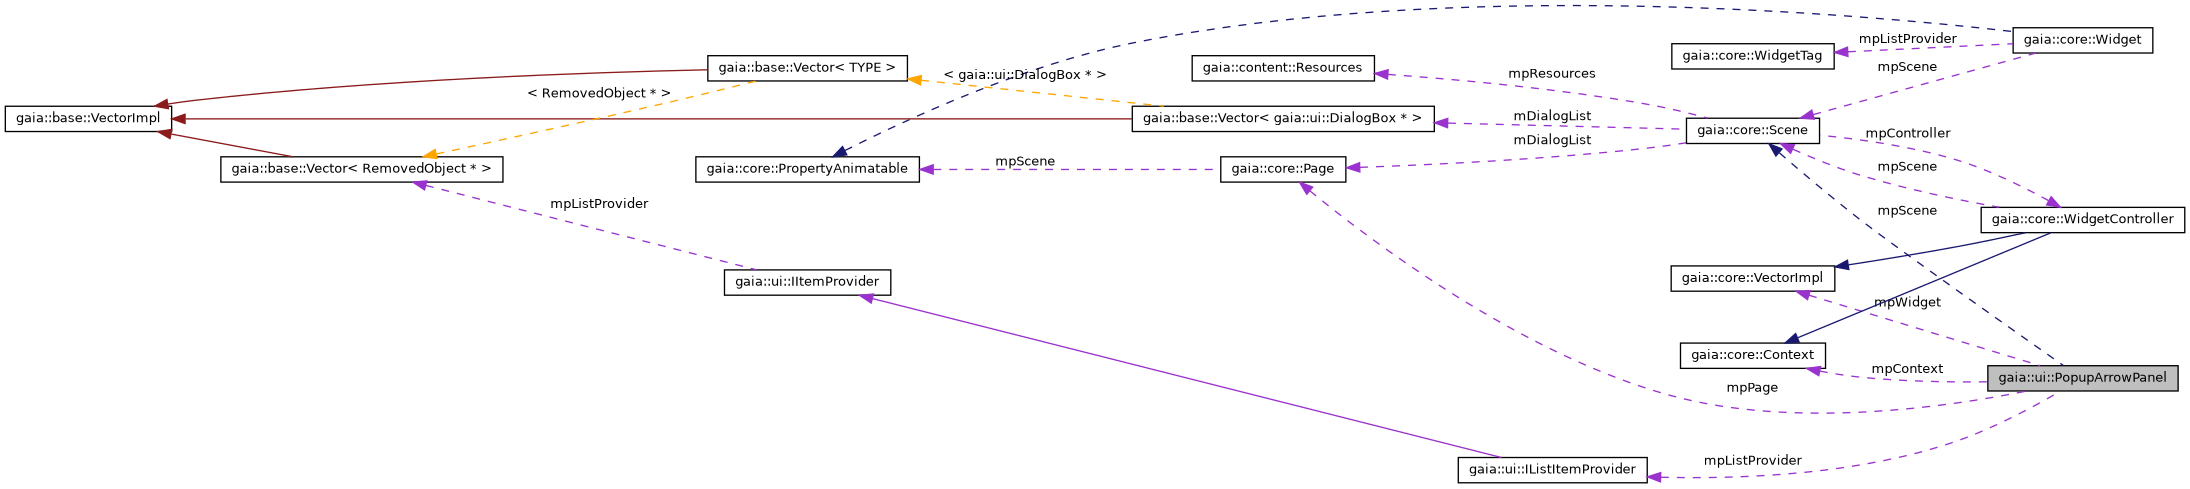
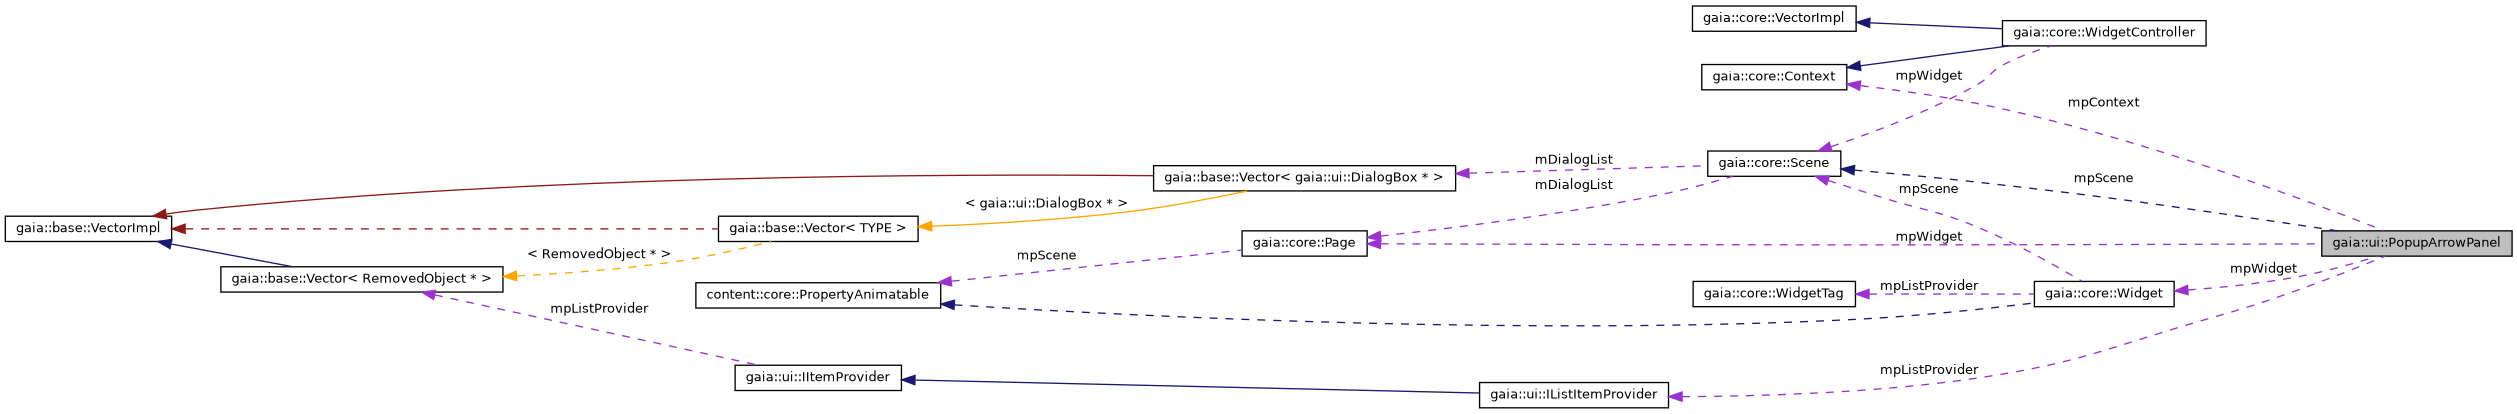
(1283, 68) -> none
(437, 80) -> (452, 229)
(1042, 93) -> (1090, 216)
(232, 145) -> (232, 255)
(1938, 155) -> none
(1908, 167) -> (1929, 77)
(808, 169) -> (818, 295)
(1925, 330) -> (2284, 279)
(1187, 378) -> (1197, 387)
(1753, 388) -> (1929, 238)
